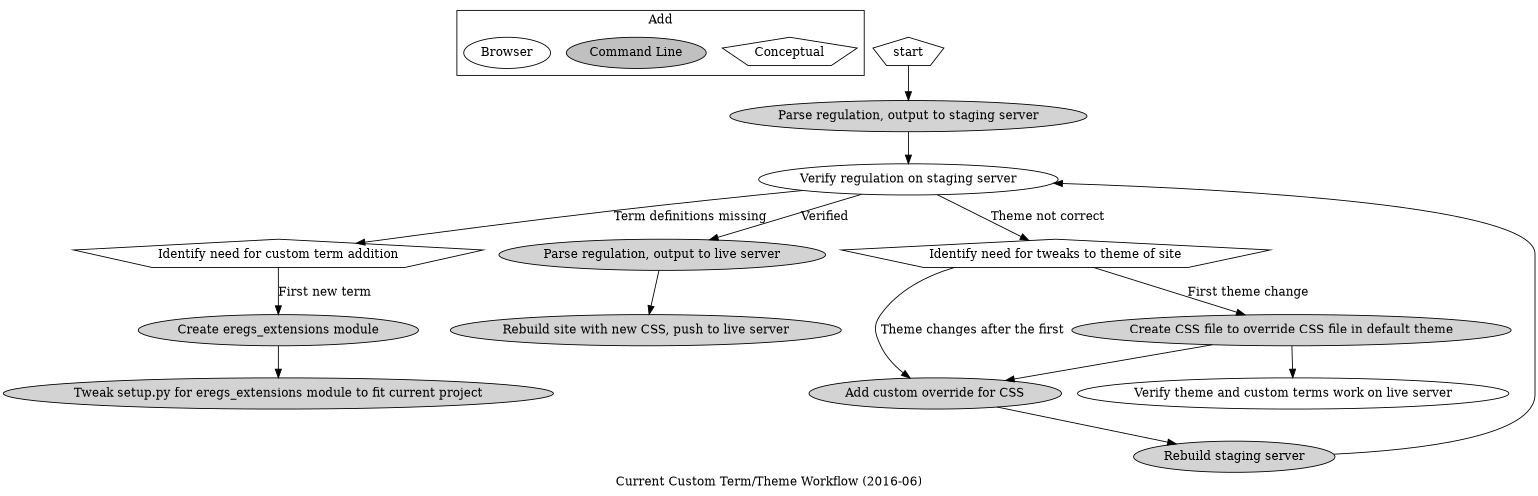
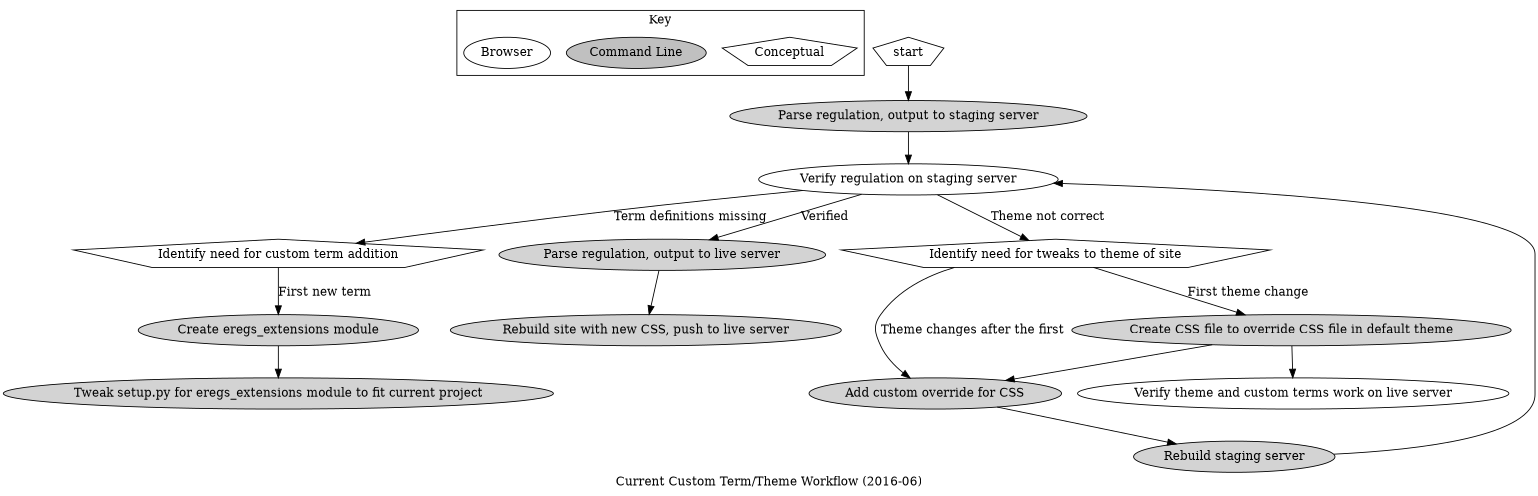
(661, 20) -> (661, 20)
